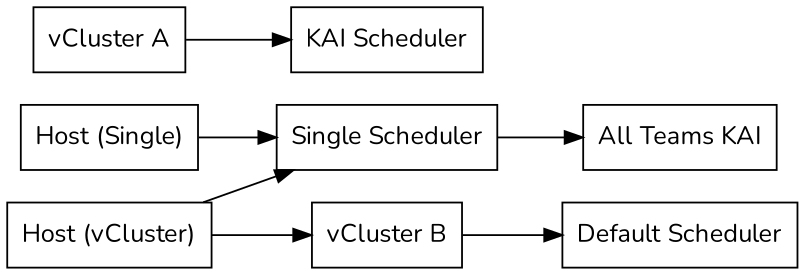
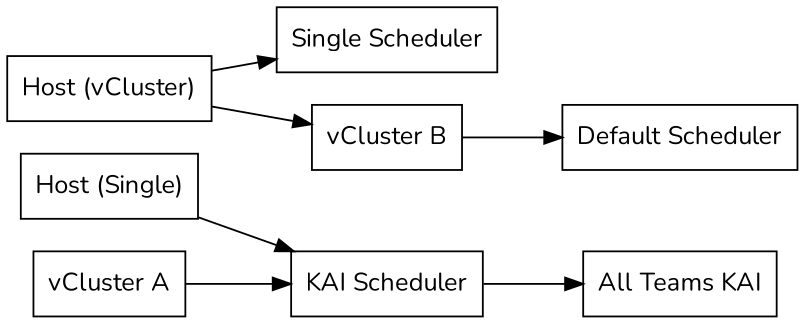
(228, 137) -> (237, 231)
(531, 137) -> (524, 284)
